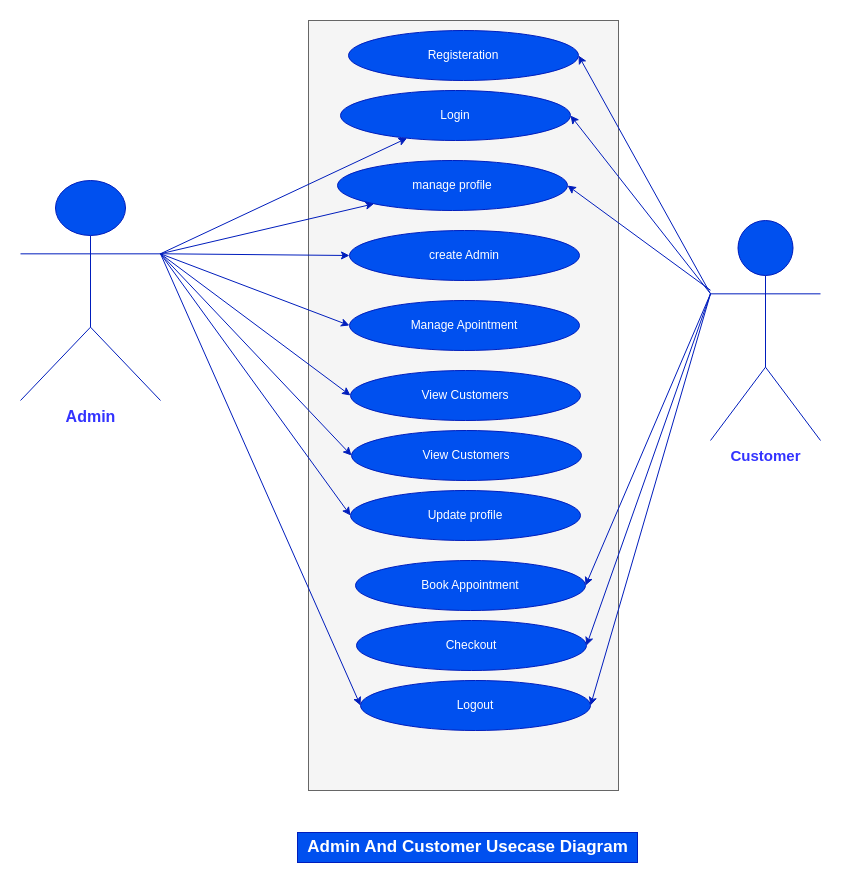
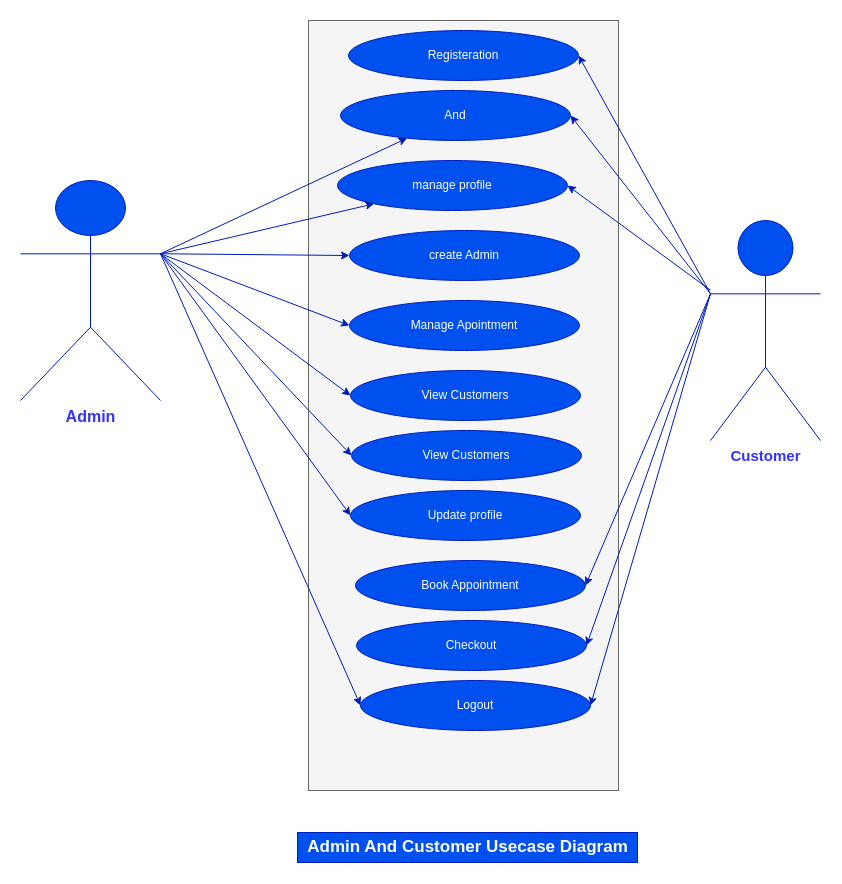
(456, 116) -> (456, 116)
